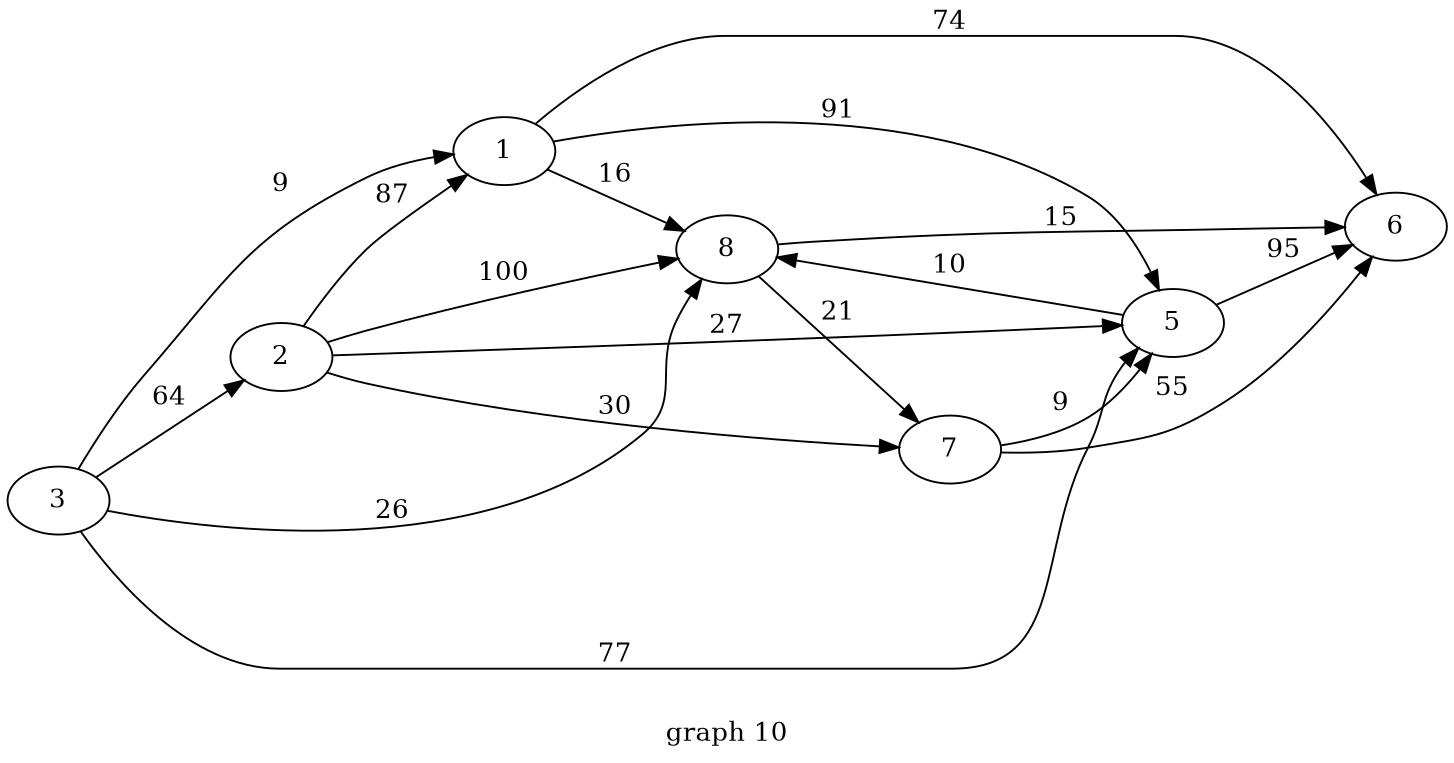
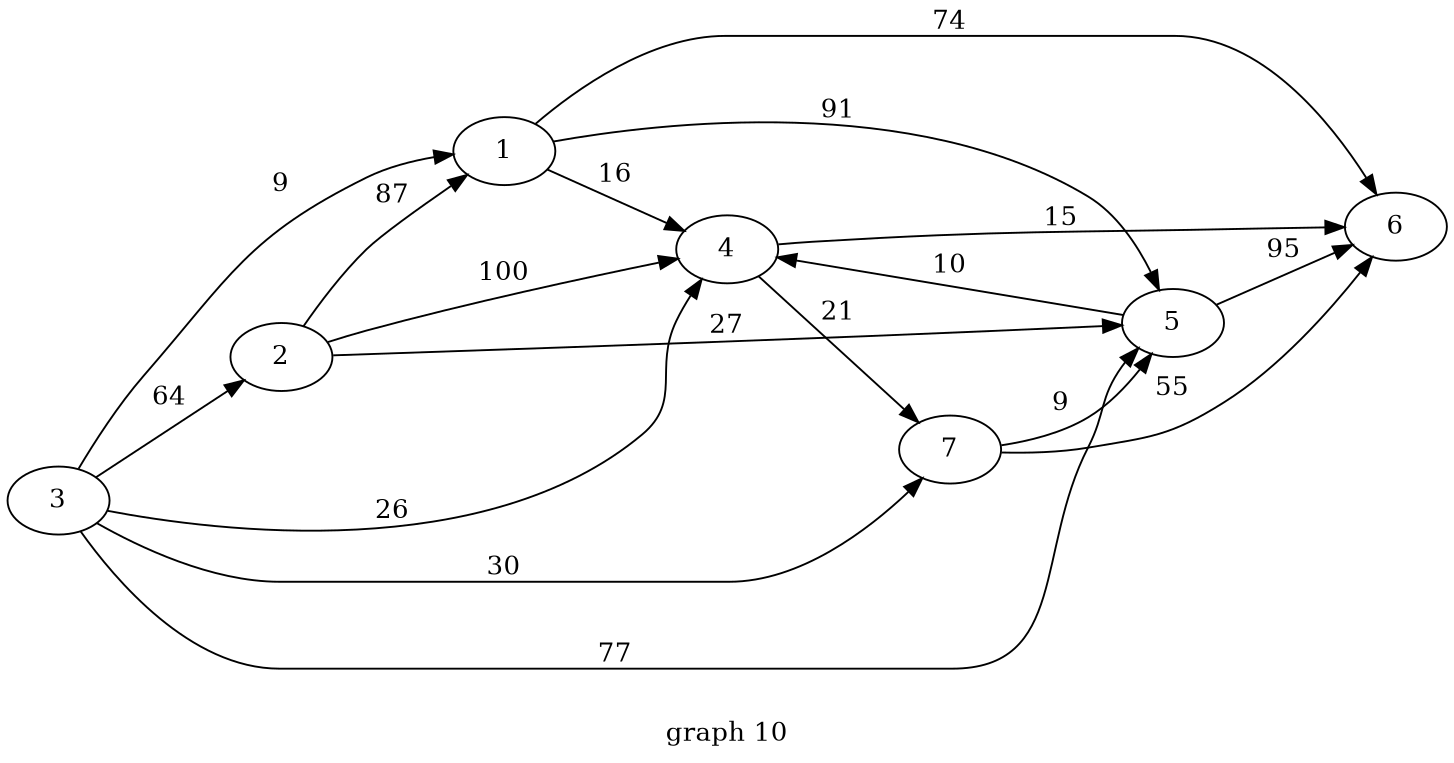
(727, 249) -> (727, 249)
(601, 422) -> (510, 582)
